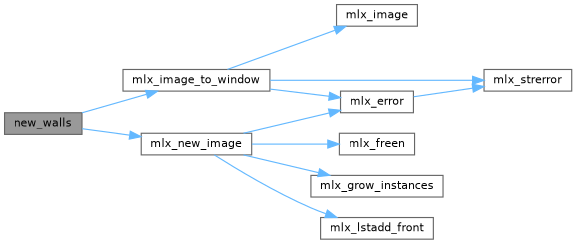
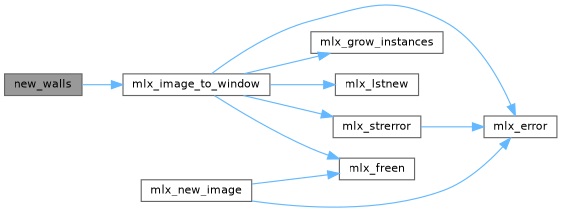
(377, 15) -> (377, 85)
(443, 92) -> (447, 127)
none -> (270, 128)
(106, 132) -> none
(281, 164) -> (281, 65)
(377, 228) -> none
